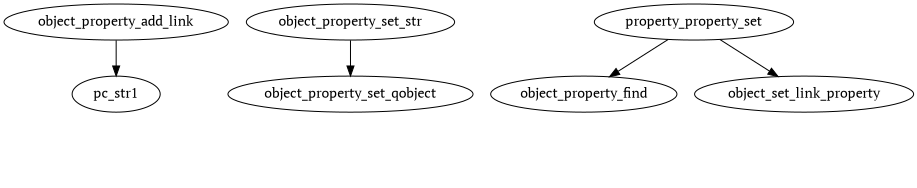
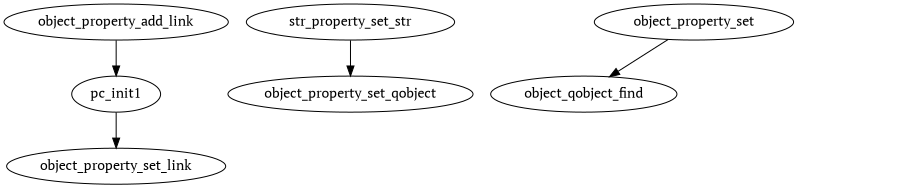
(350, 22) -> (350, 22)
(694, 22) -> (694, 22)
(116, 94) -> (116, 94)
(584, 94) -> (584, 94)
(804, 94) -> none
none -> (116, 166)
